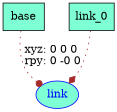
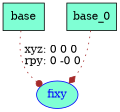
(92, 17) -> (92, 17)
(57, 95) -> (57, 95)
